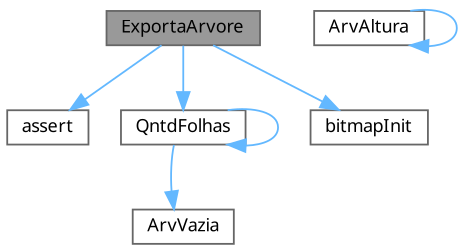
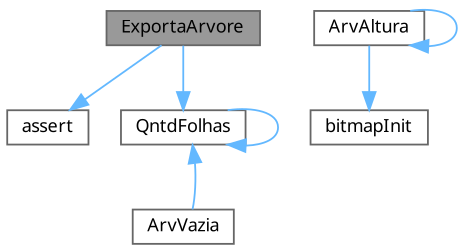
(268, 73) -> (369, 69)
(171, 168) -> (195, 186)
